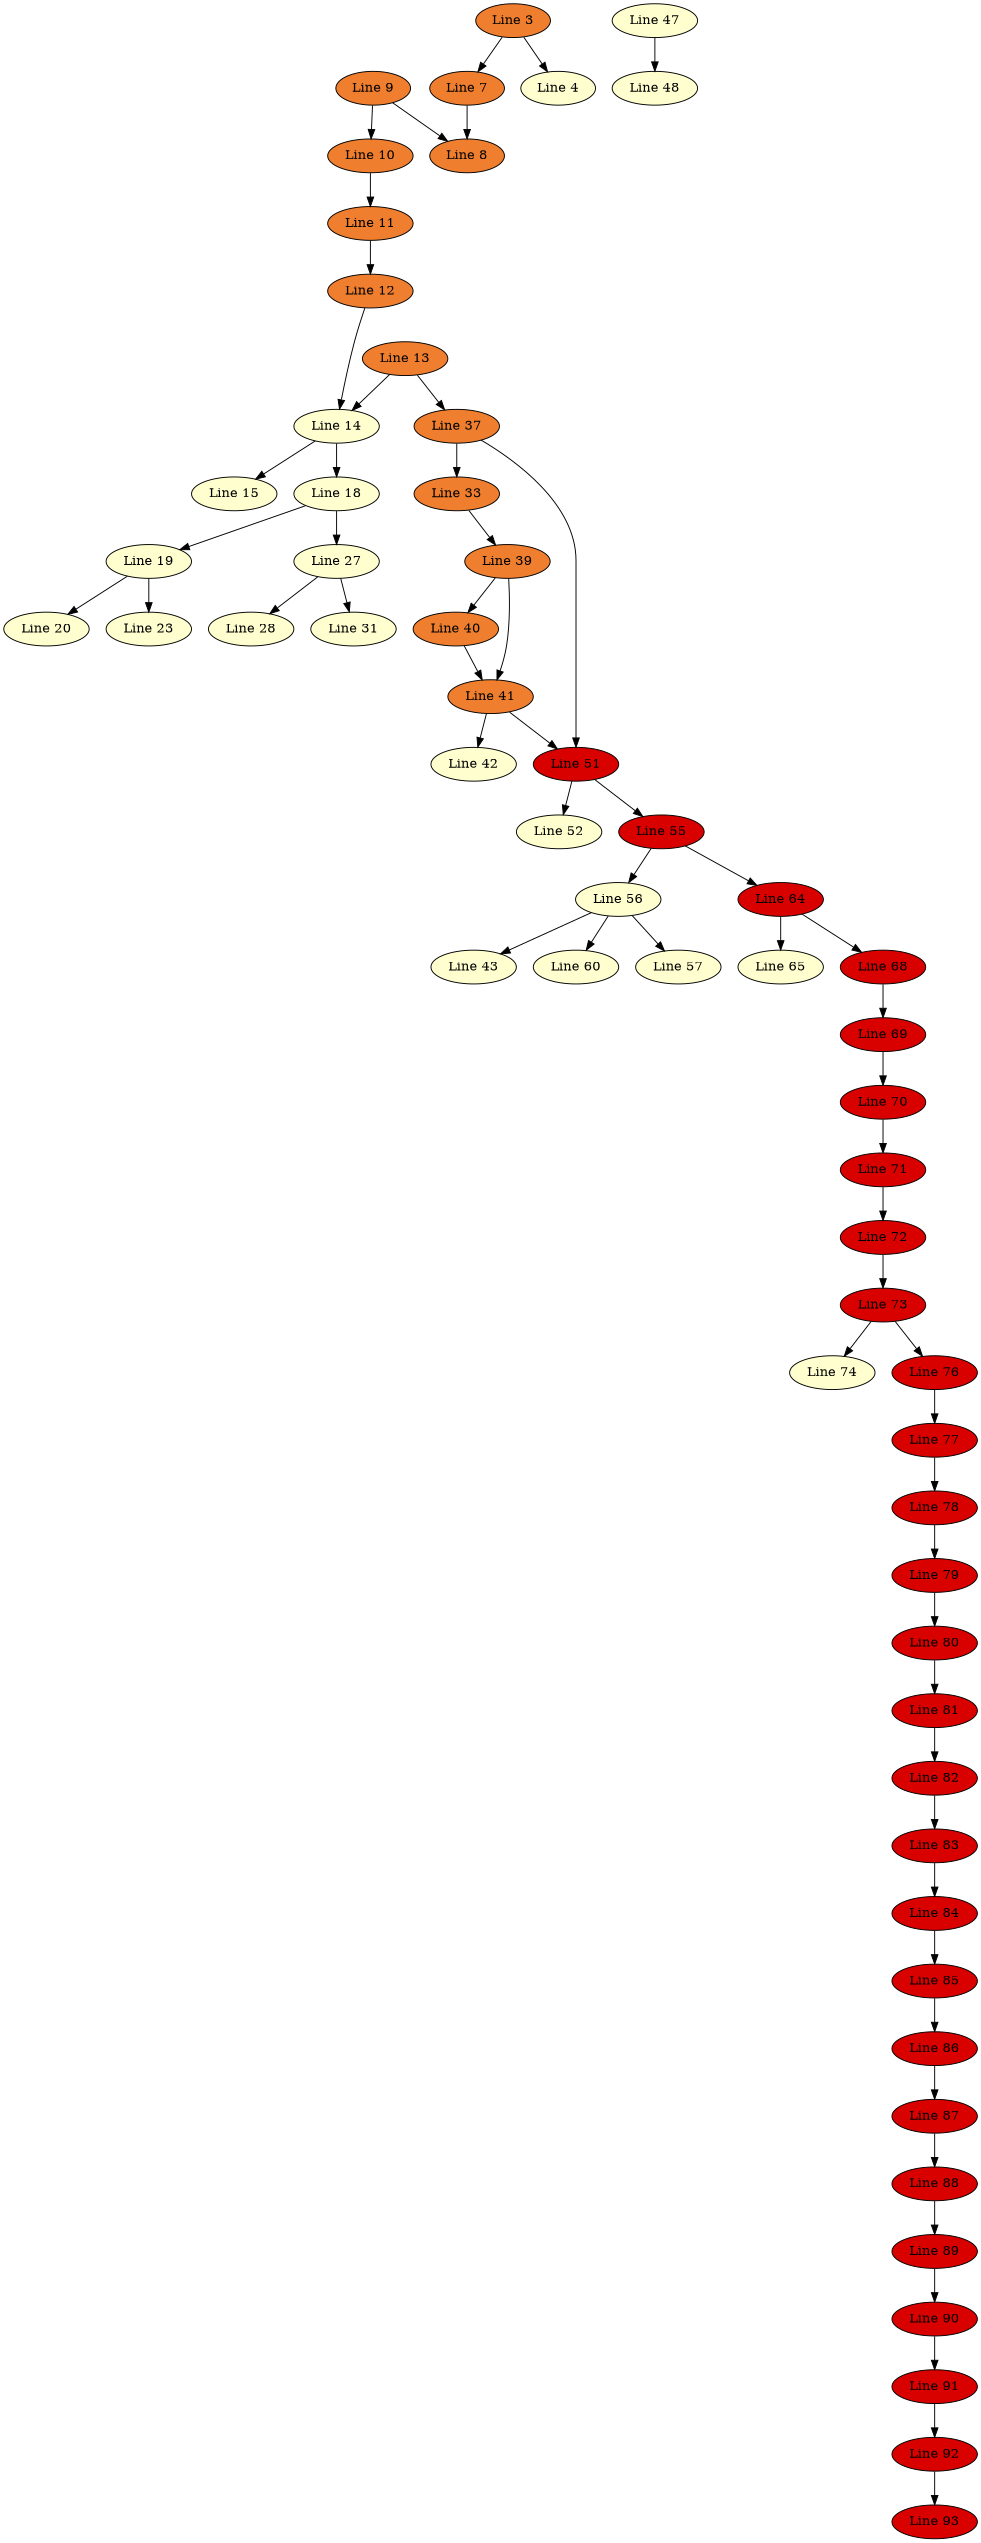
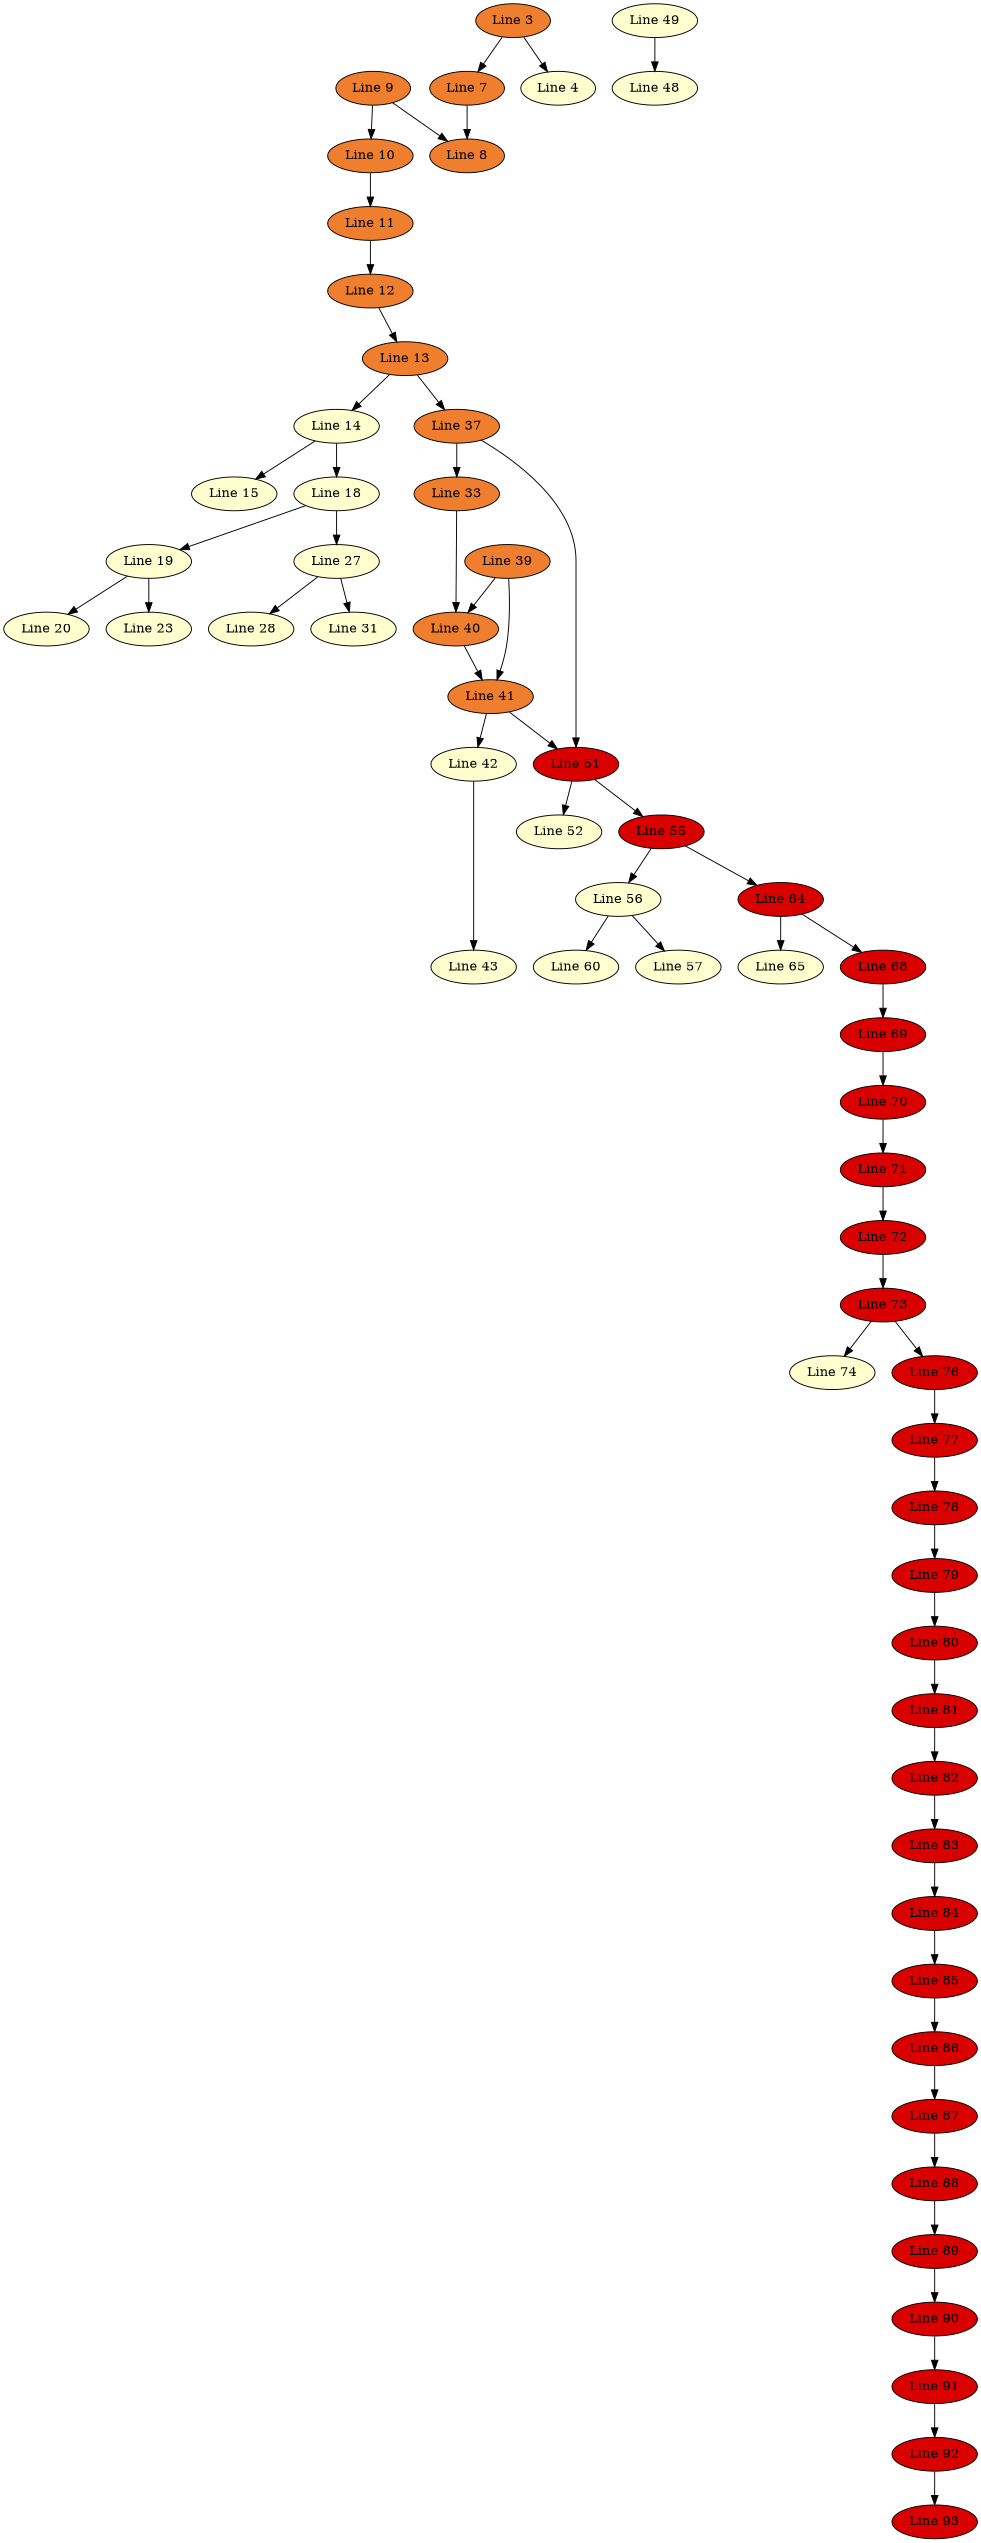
(655, 21) -> (655, 21)
(351, 353) -> (386, 321)
(479, 524) -> (456, 557)
(550, 931) -> (474, 861)
